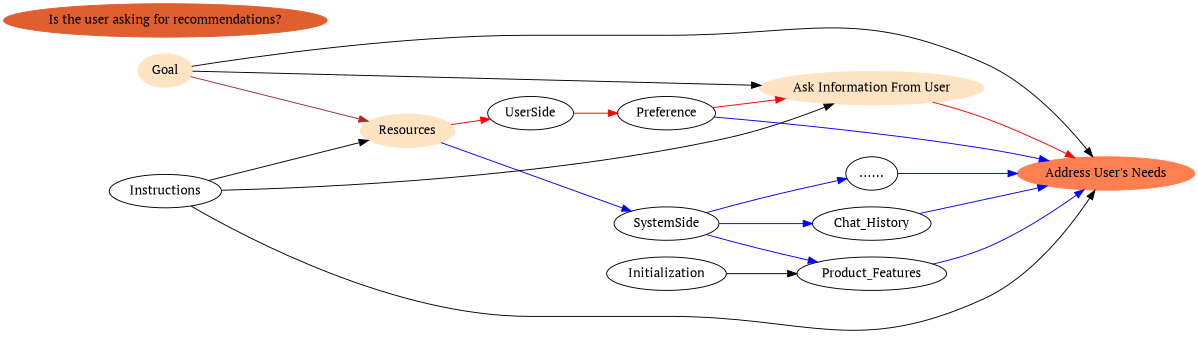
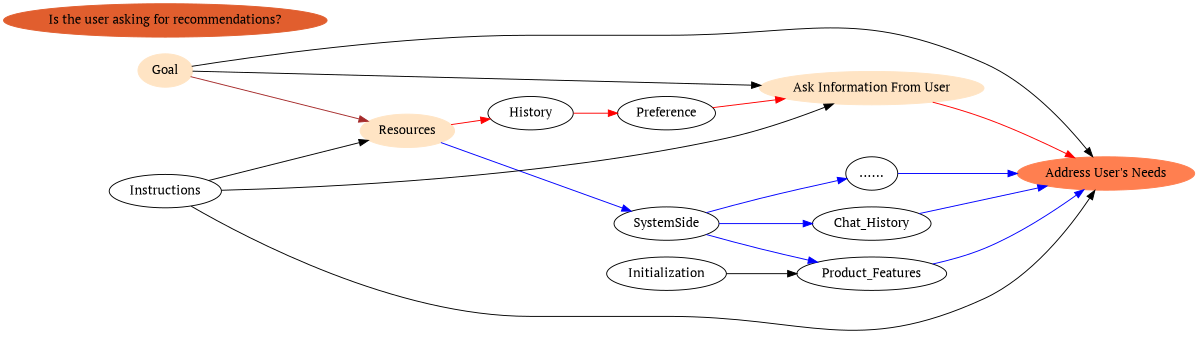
(531, 113) -> (531, 113)
(877, 134) -> none
